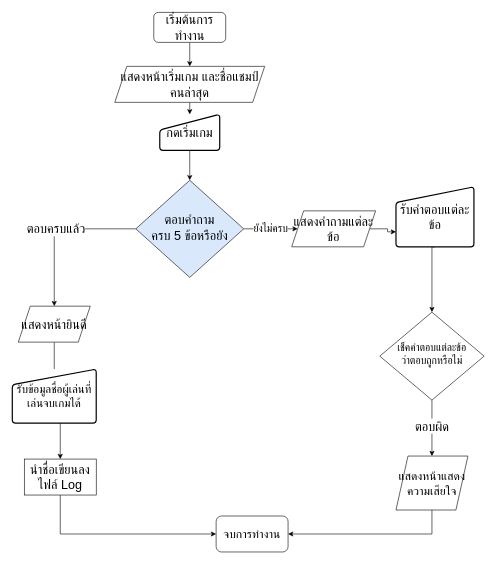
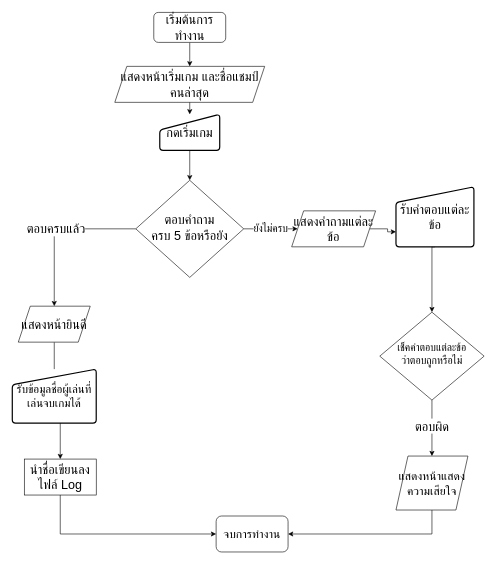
(190, 229) -> (190, 229)
